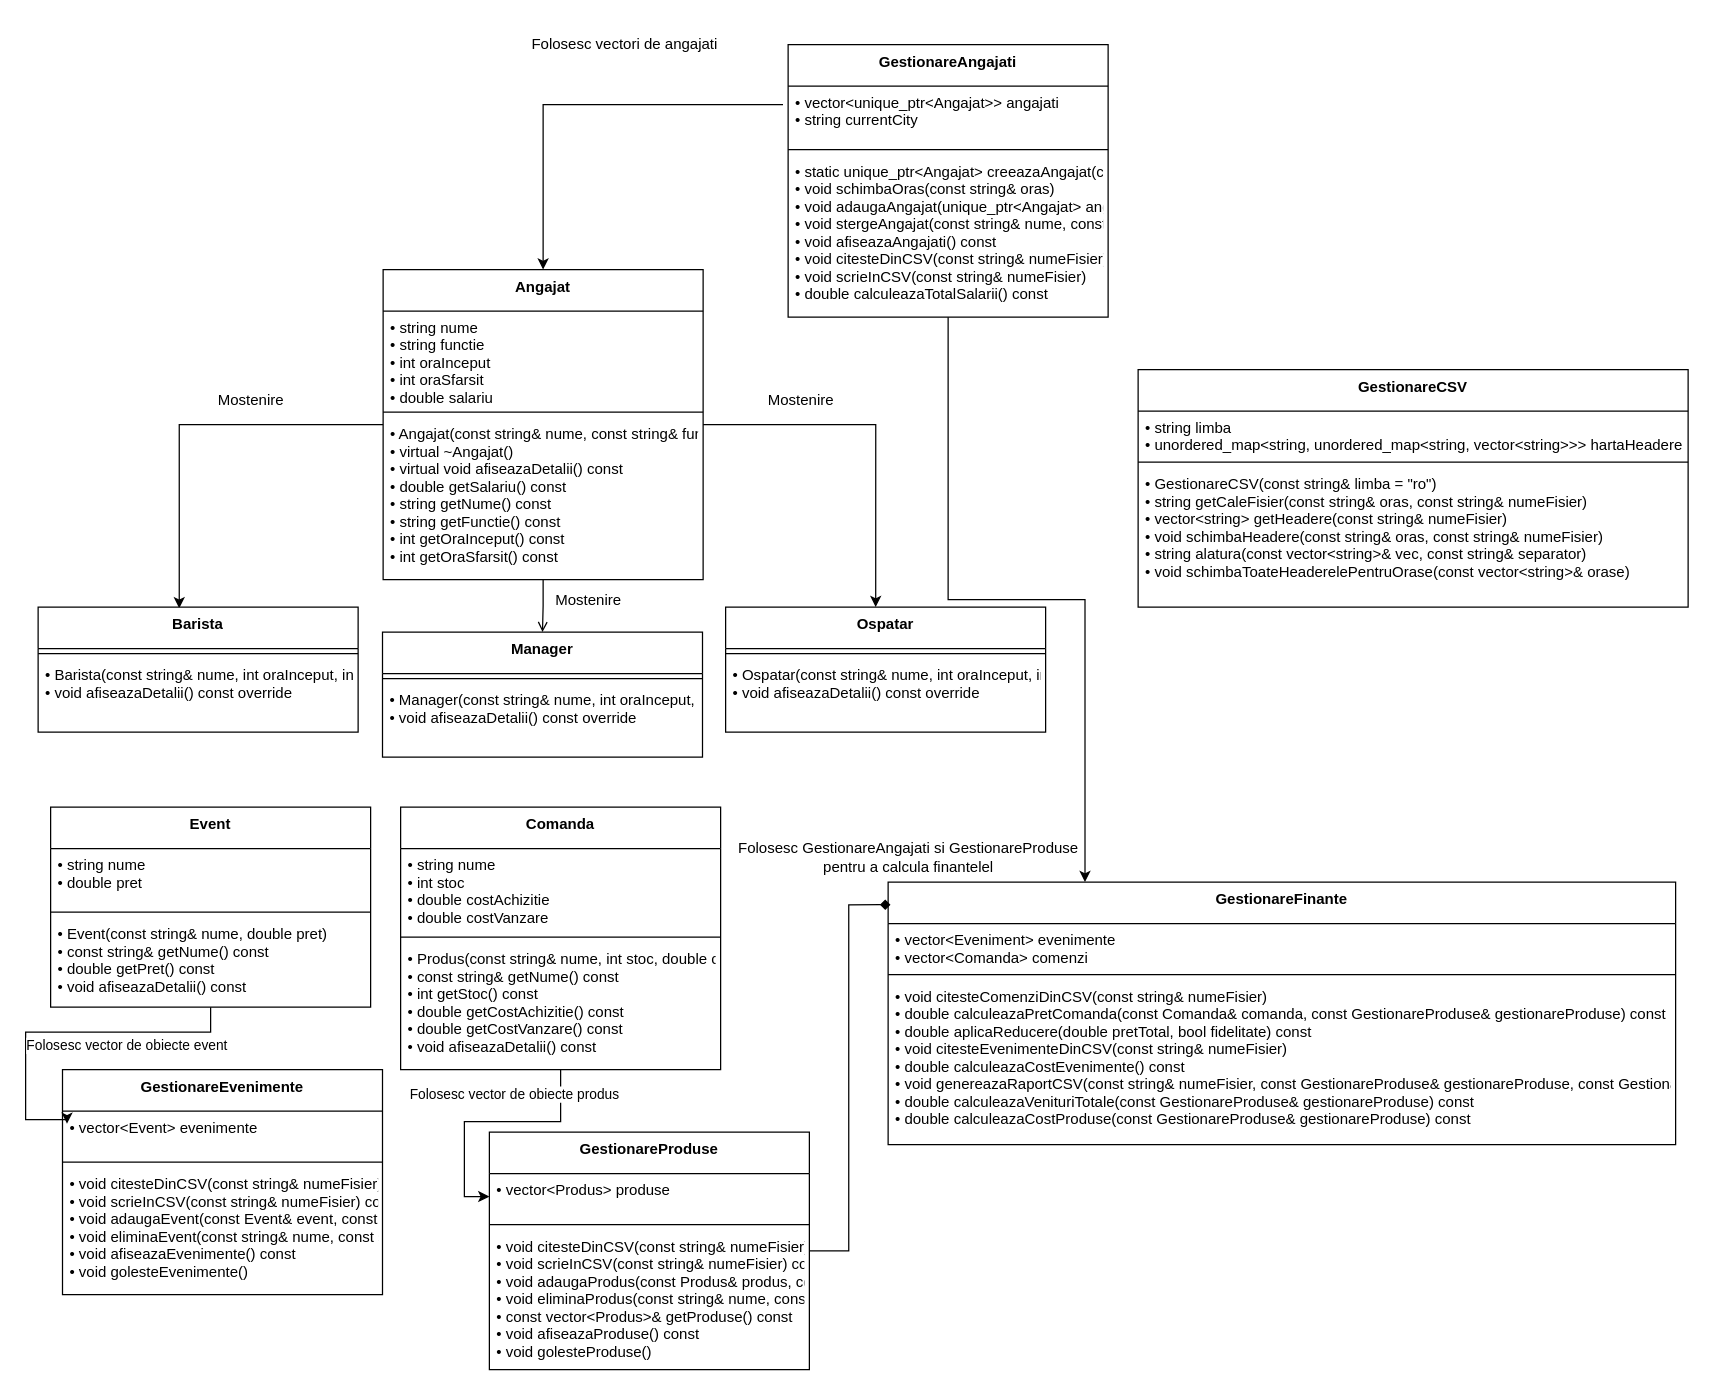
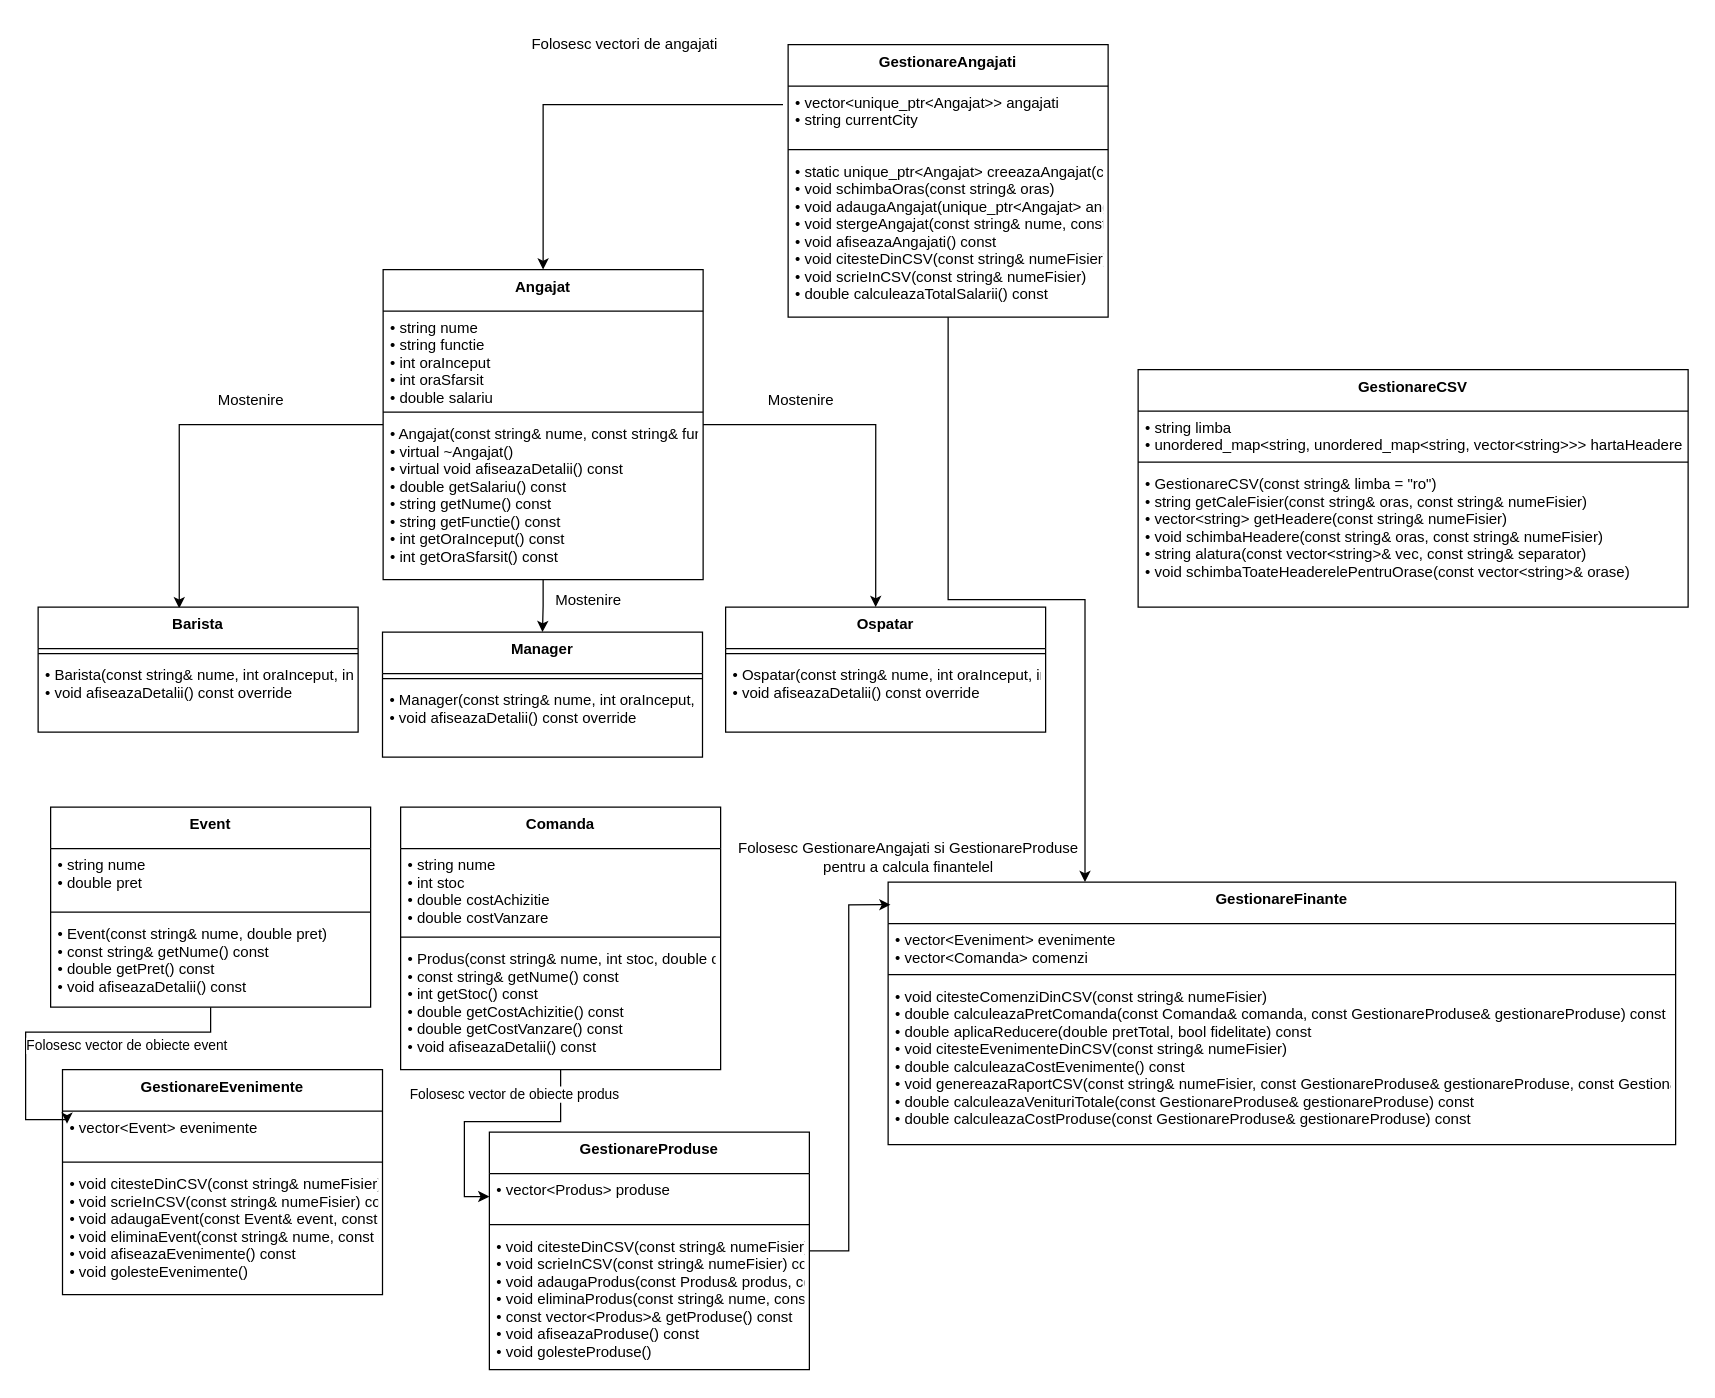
(543, 624) -> (543, 622)
(880, 904) -> (880, 904)
